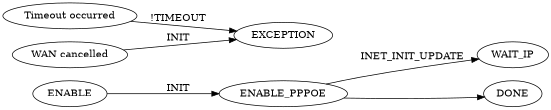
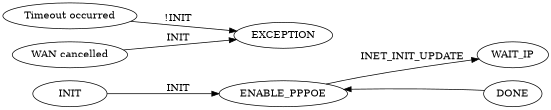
(178, 18) -> (178, 18)
(70, 94) -> (70, 94)
(411, 99) -> (418, 89)
